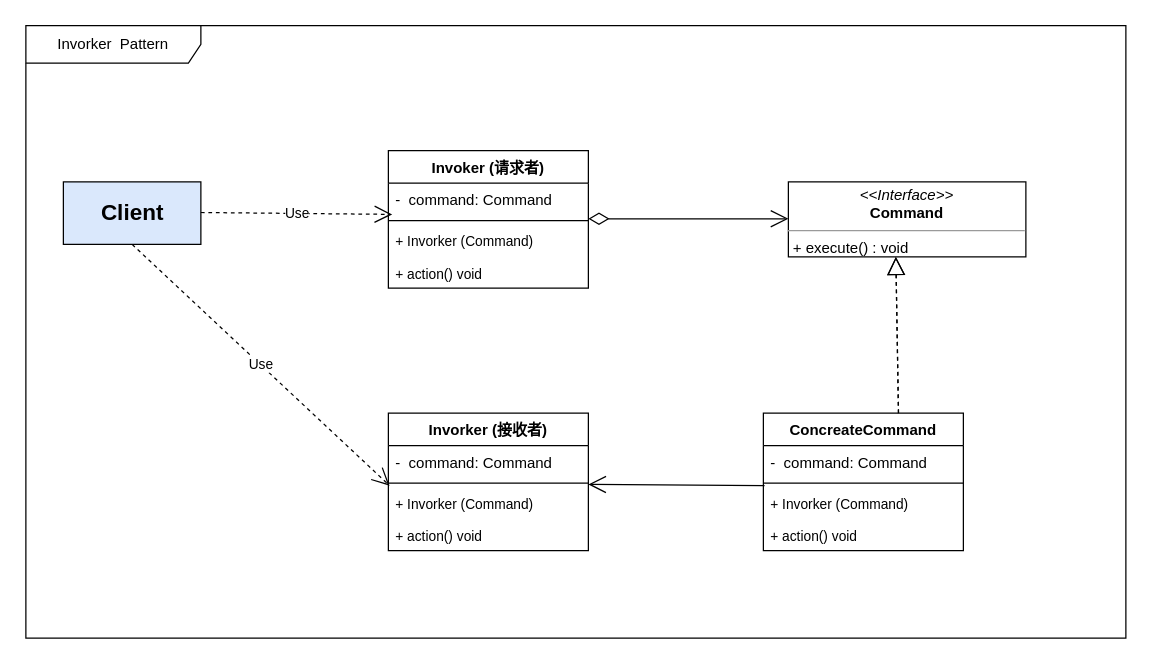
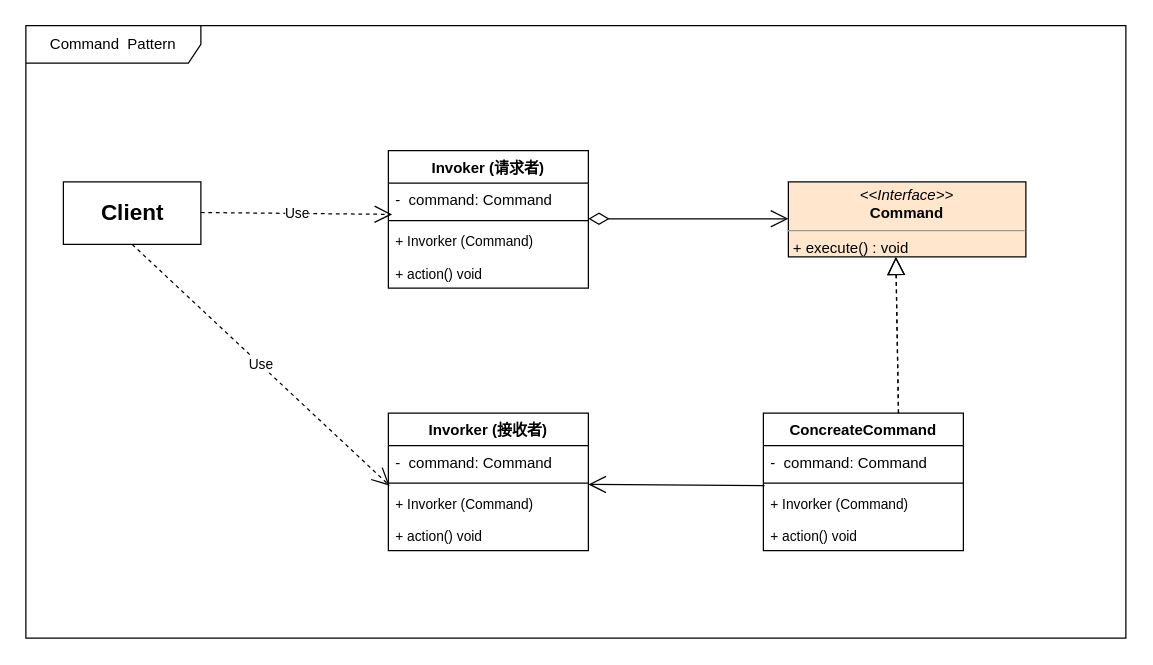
(113, 44) -> (113, 44)
(132, 213) -> (132, 213)
(907, 219) -> (907, 219)
